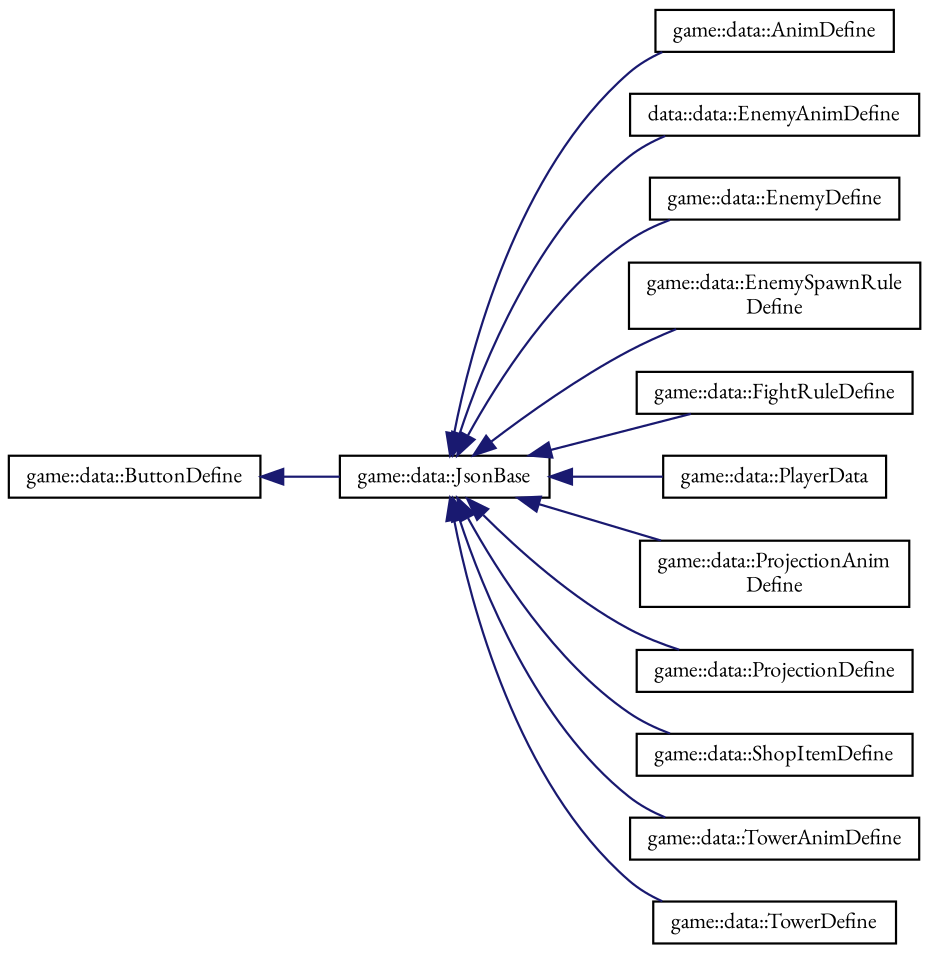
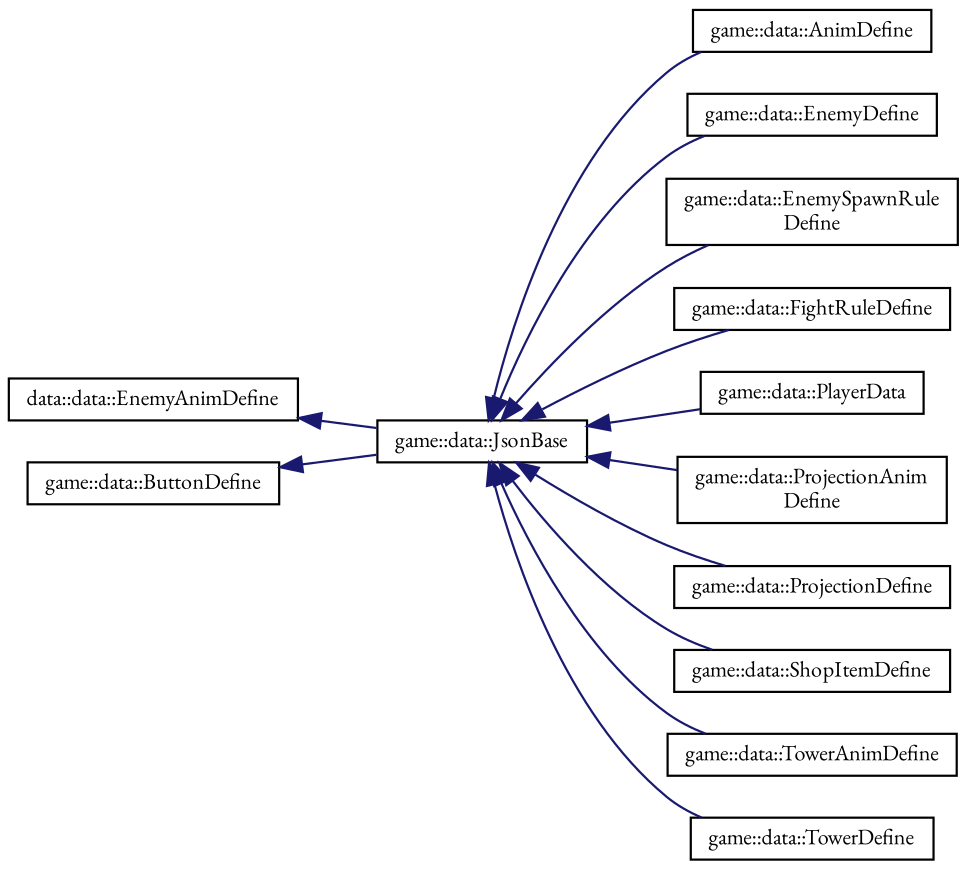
(536, 265) -> (349, 424)
